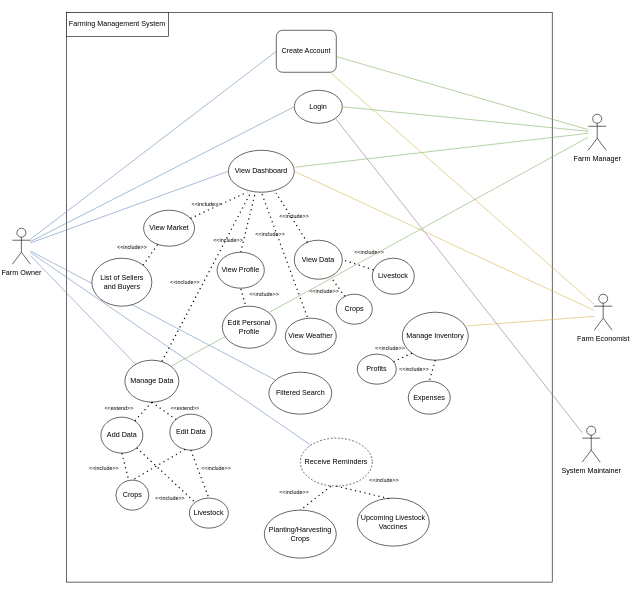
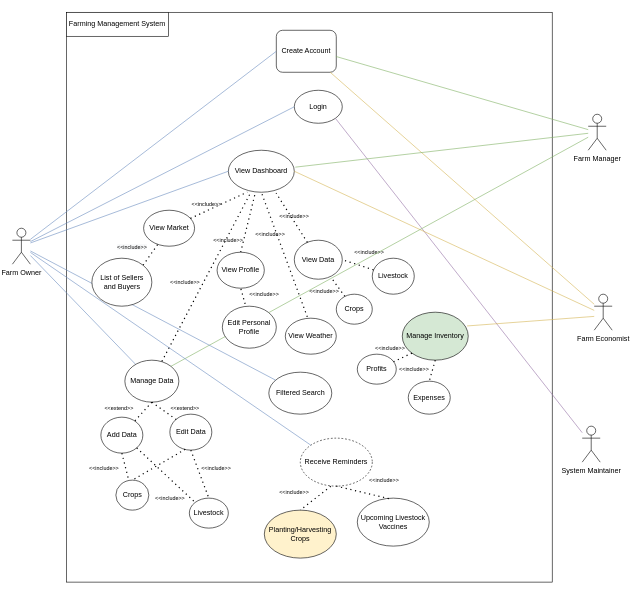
(465, 119) -> none
(435, 336) -> (435, 336)
(300, 534) -> (300, 534)
